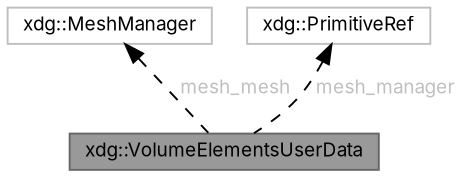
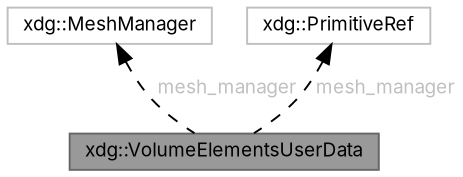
(233, 89) -> (224, 89)
